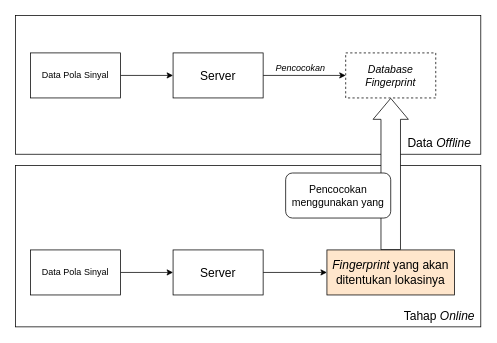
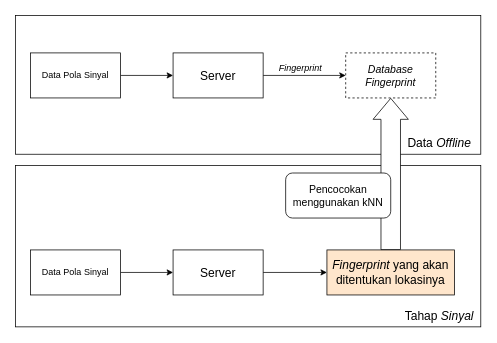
(300, 68) -> (300, 68)
(338, 195) -> (338, 195)
(439, 315) -> (439, 315)
